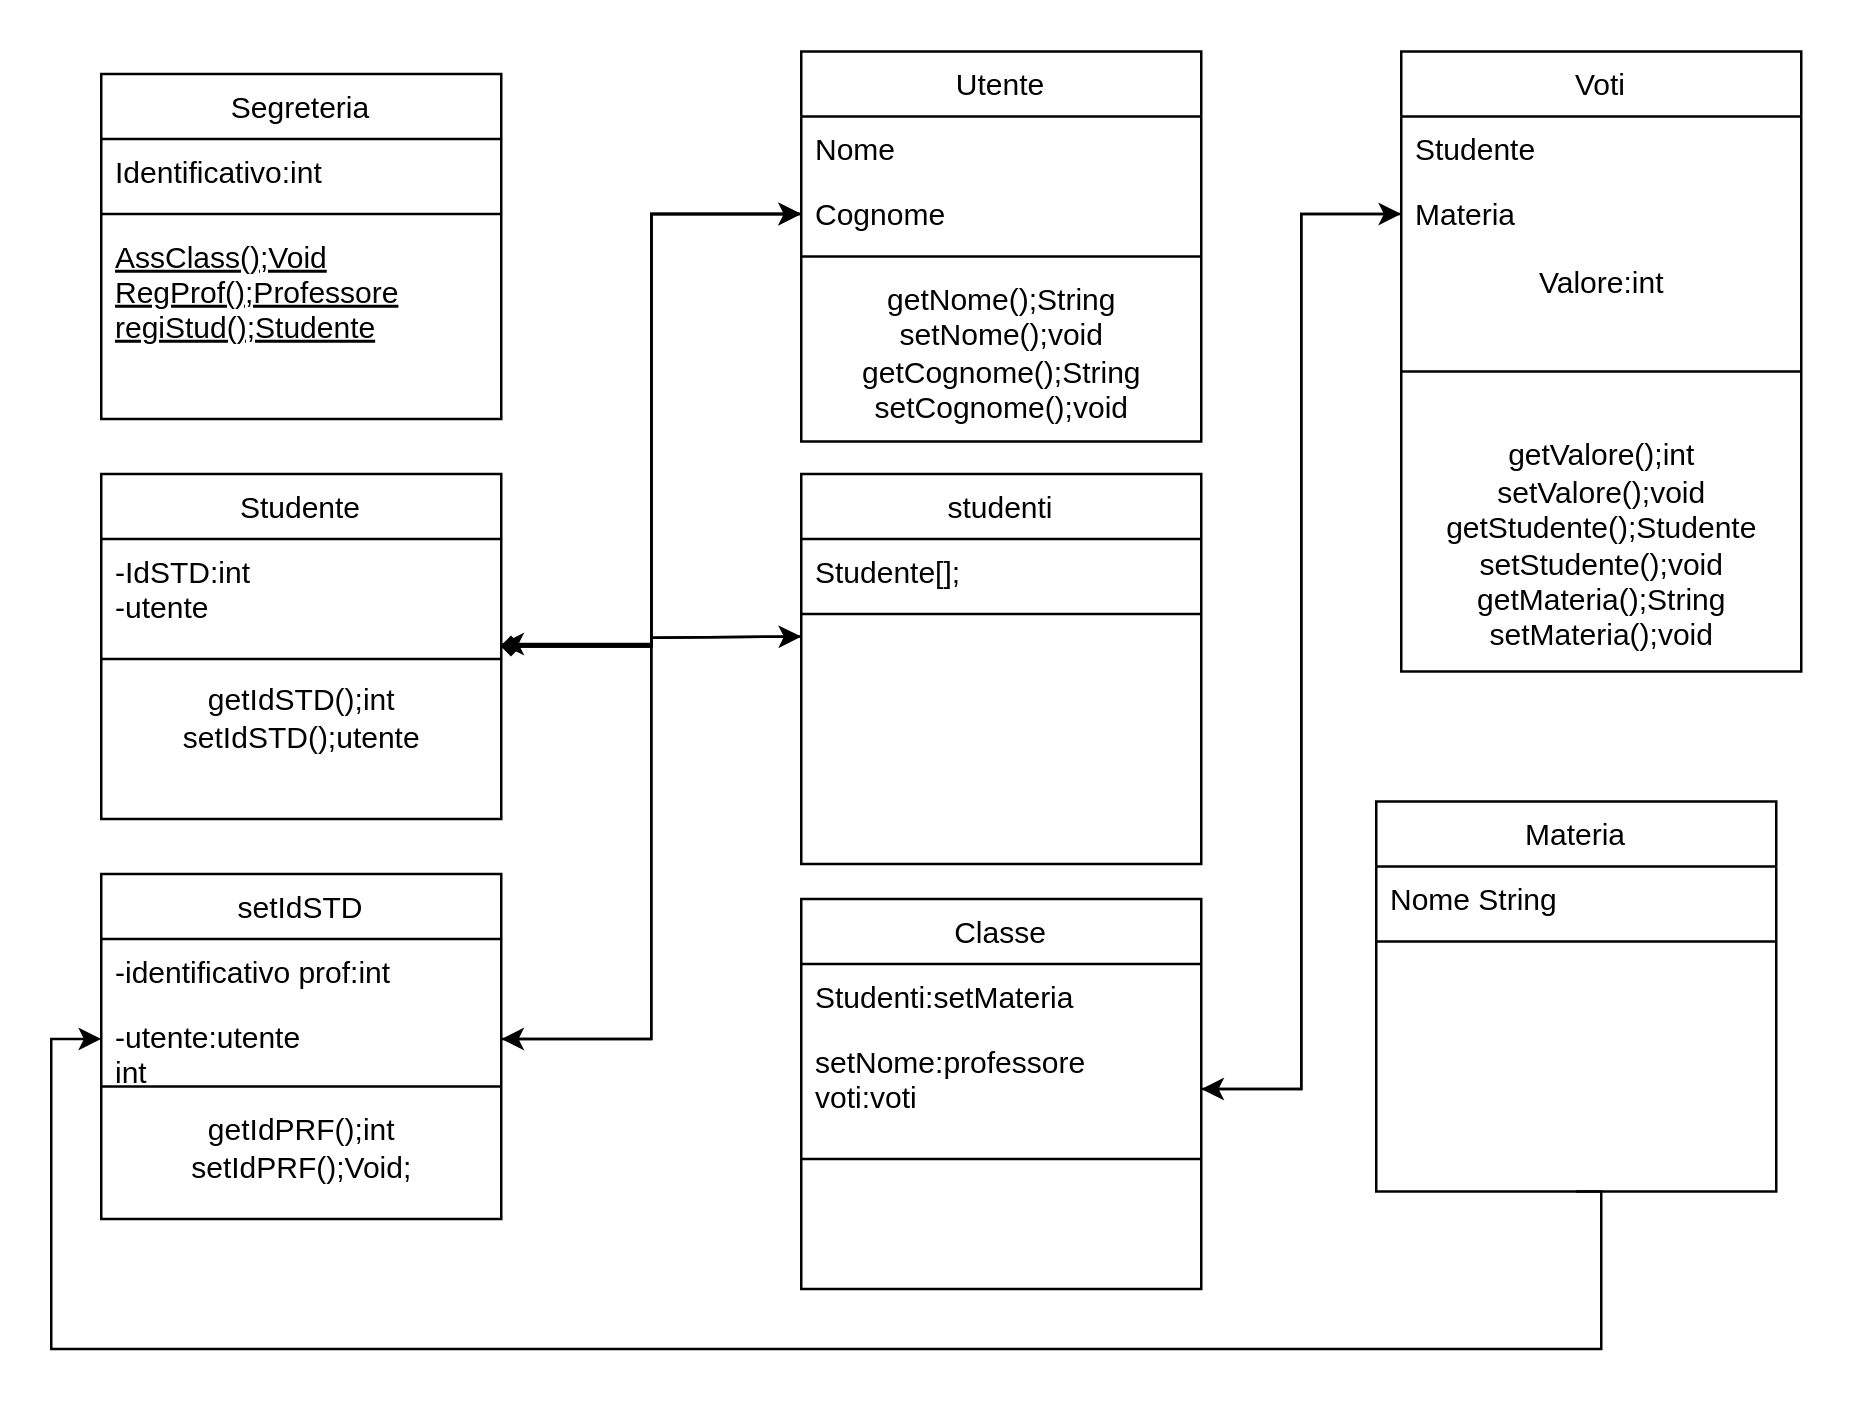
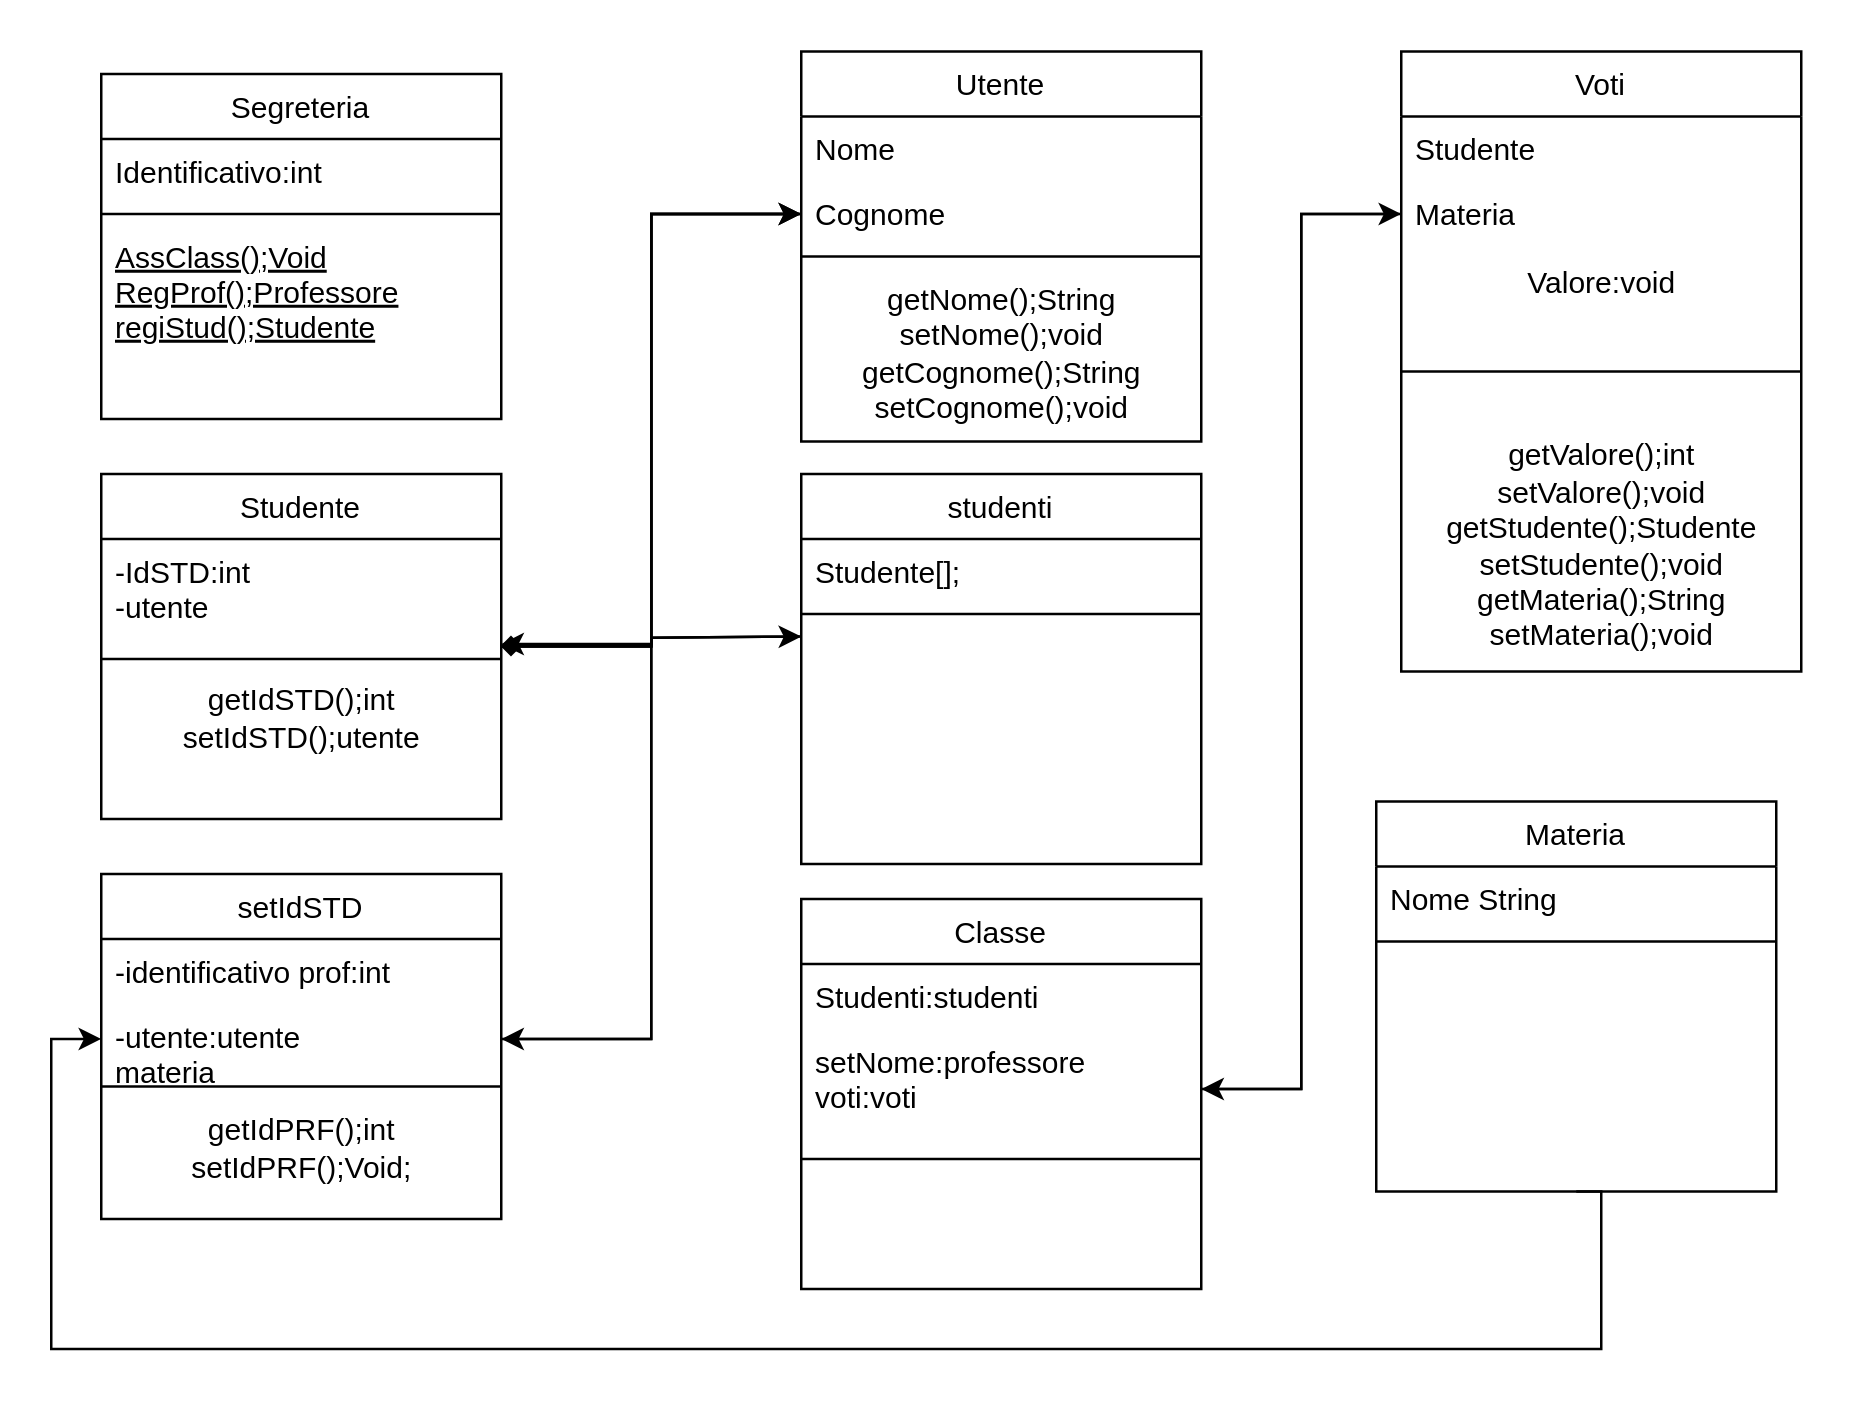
(1603, 284) -> (1603, 284)
(963, 998) -> (946, 998)
(229, 1038) -> (229, 1038)
